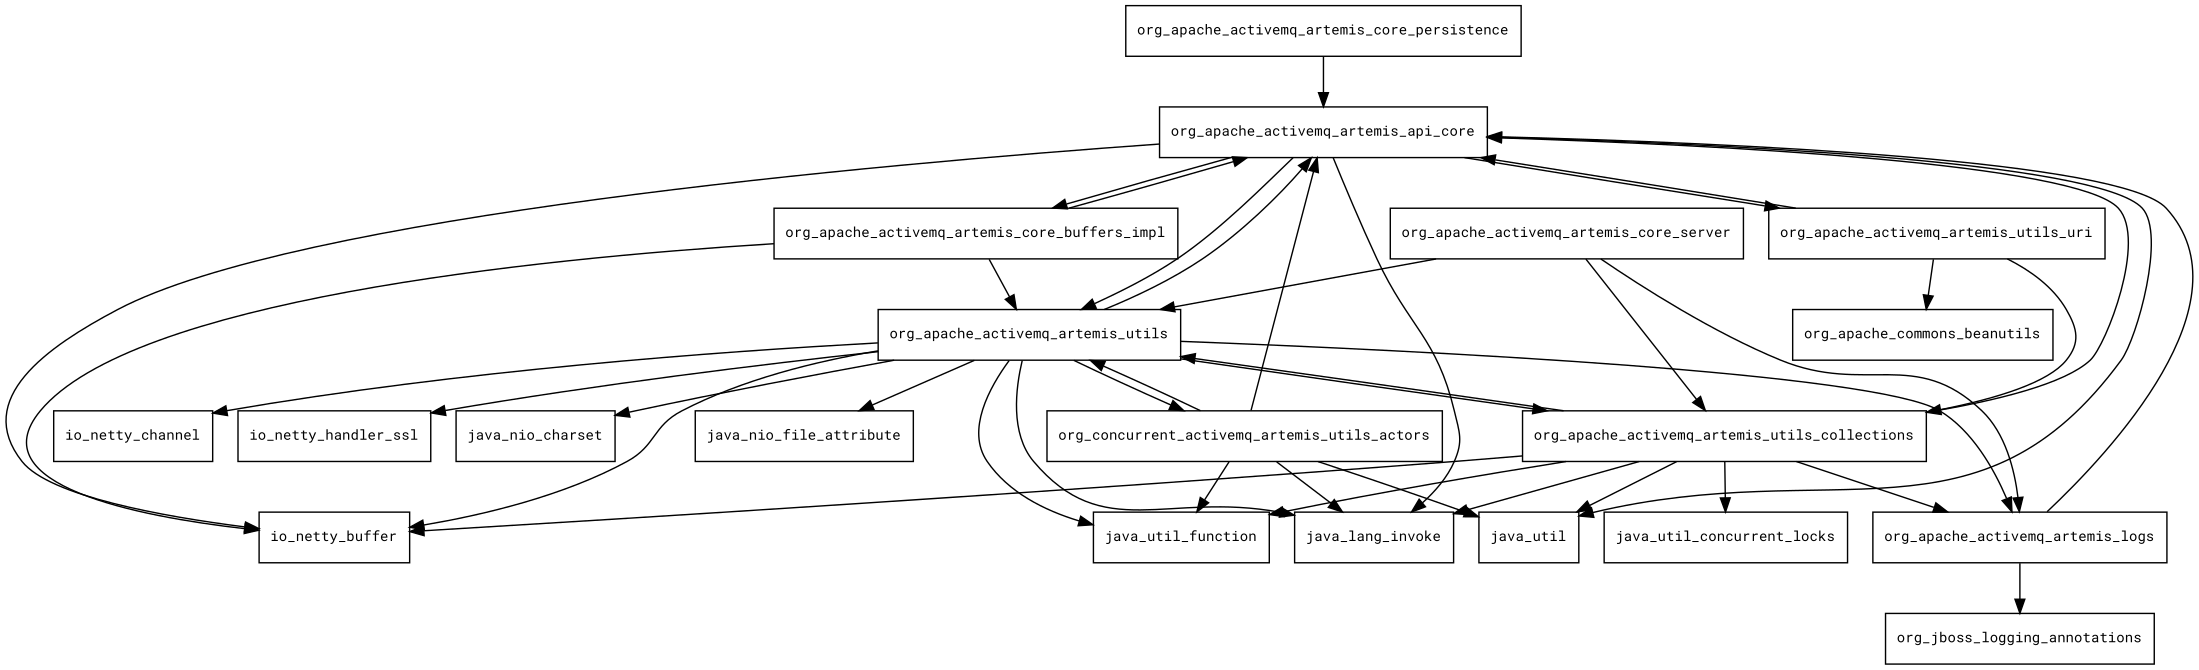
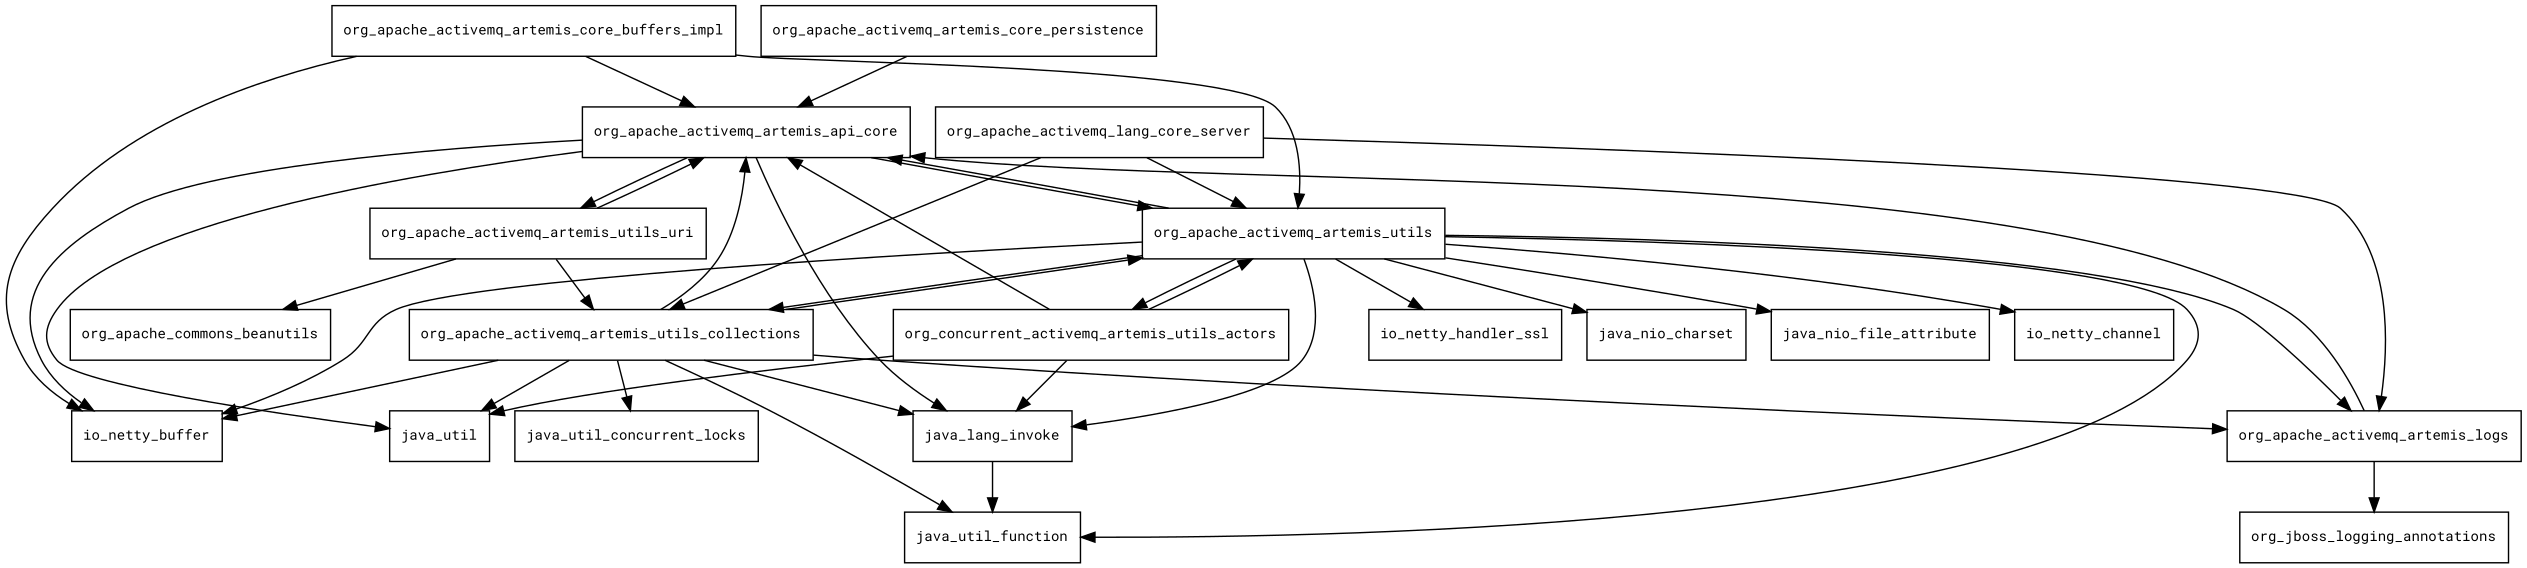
(1148, 181) -> none
(1567, 234) -> (1099, 132)
(1212, 488) -> (993, 480)
